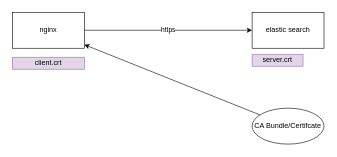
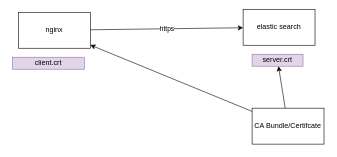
(48, 30) -> (54, 30)
(288, 30) -> (279, 27)
none -> (282, 88)
(288, 126) -> (288, 126)
